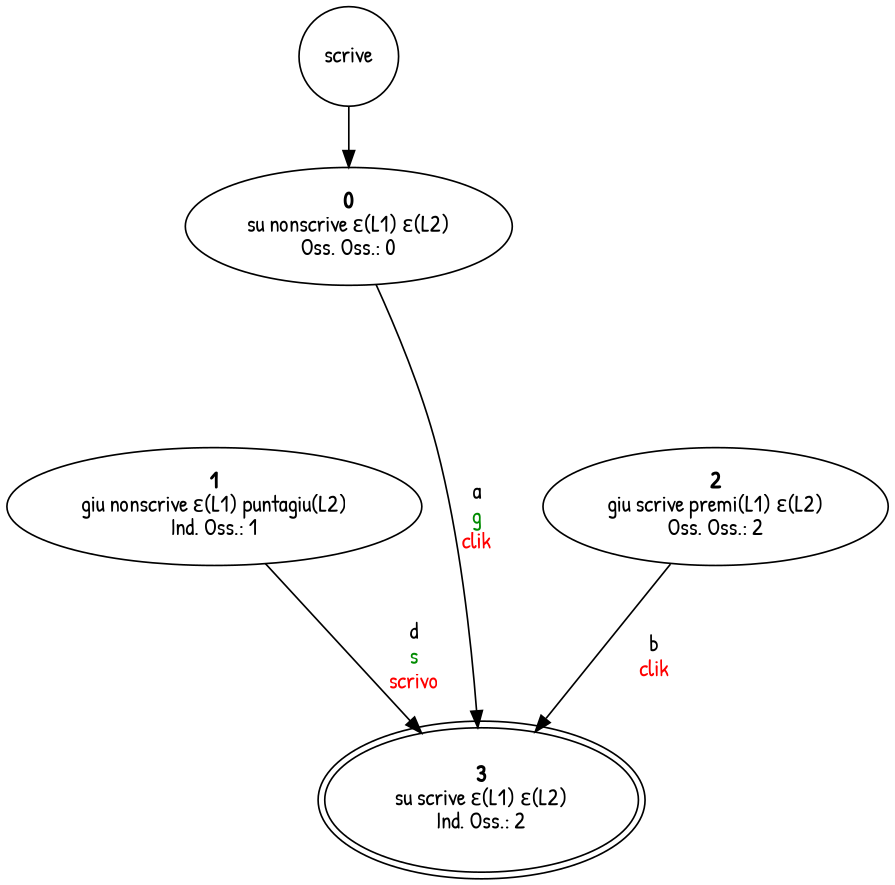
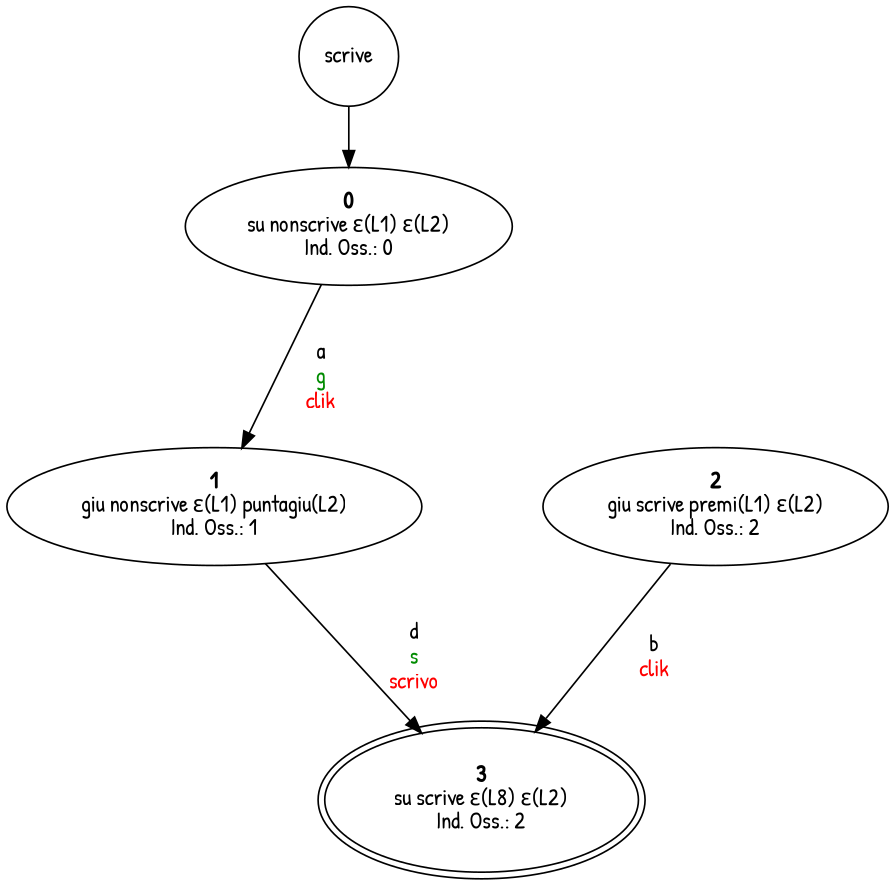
(349, 248) -> (349, 248)
(447, 493) -> (285, 359)
(716, 528) -> (716, 528)
(482, 798) -> (482, 798)
